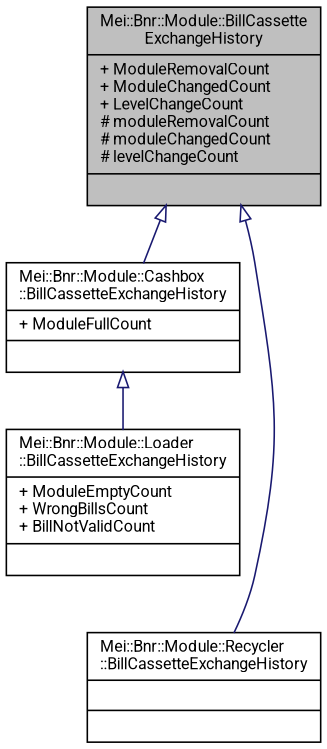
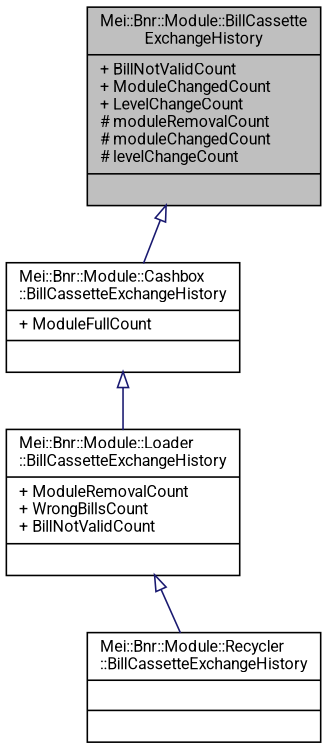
(185, 70) -> (168, 70)
(274, 428) -> (171, 611)
(96, 492) -> (104, 492)
